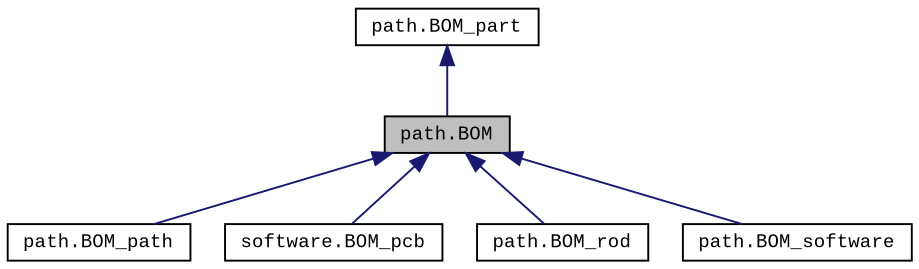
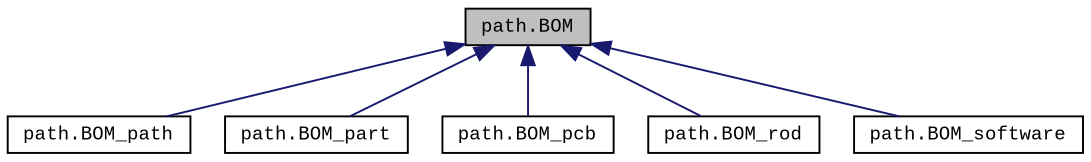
(447, 91) -> (413, 85)
(334, 242) -> (528, 135)
